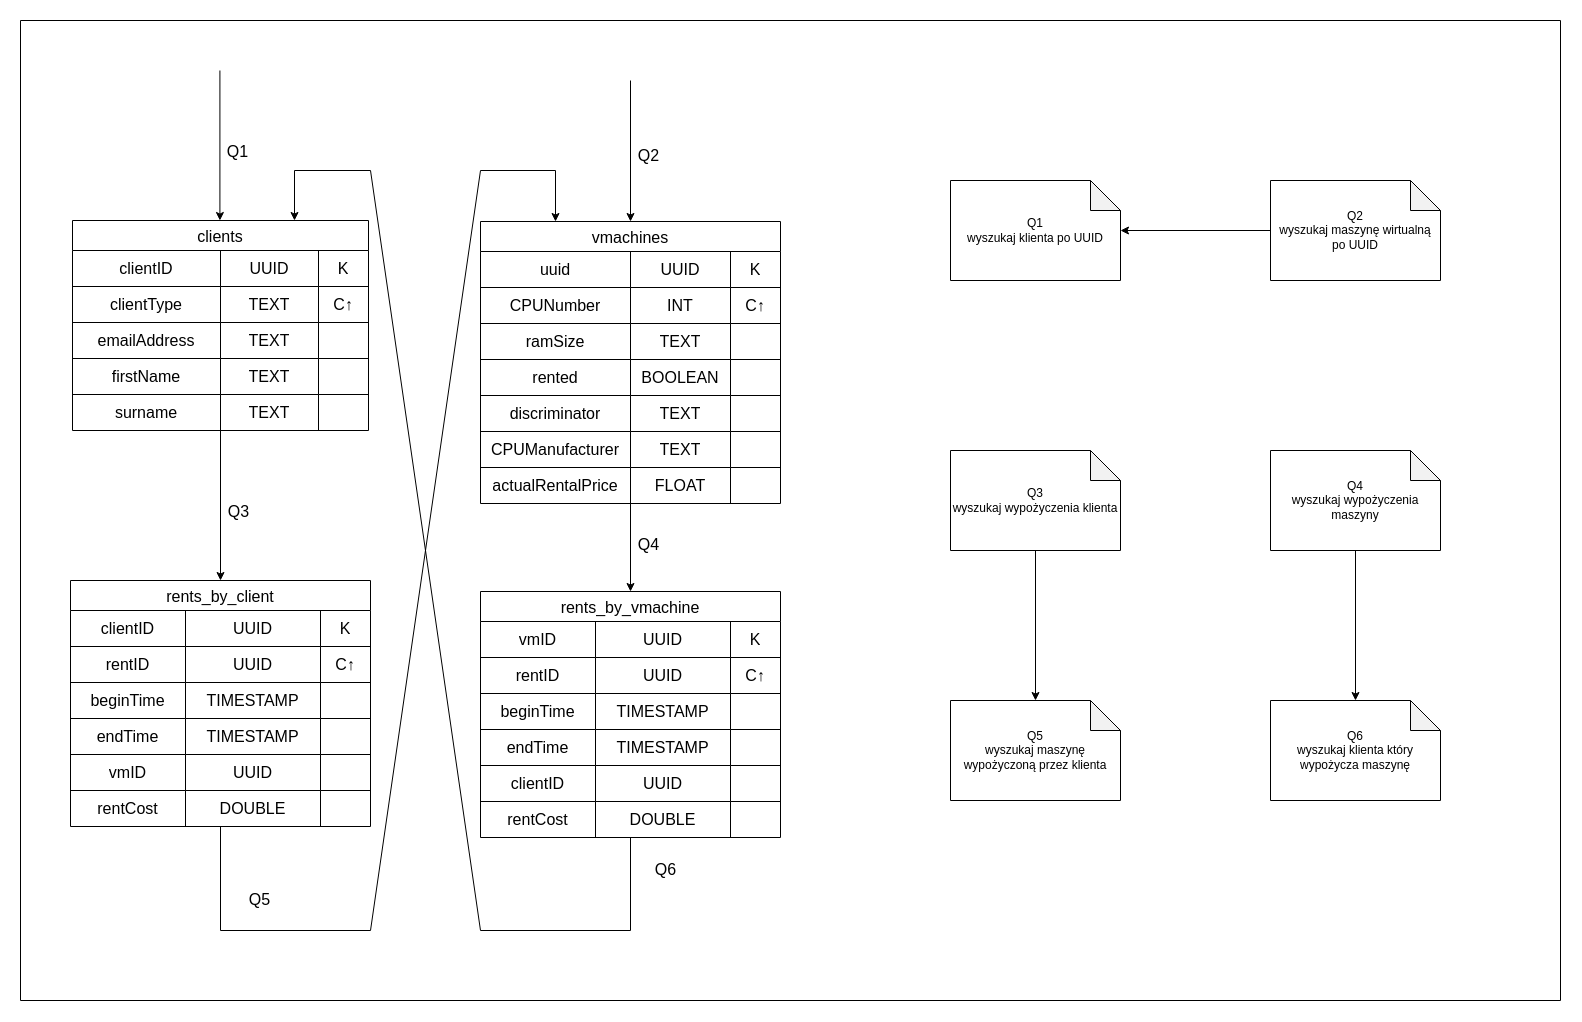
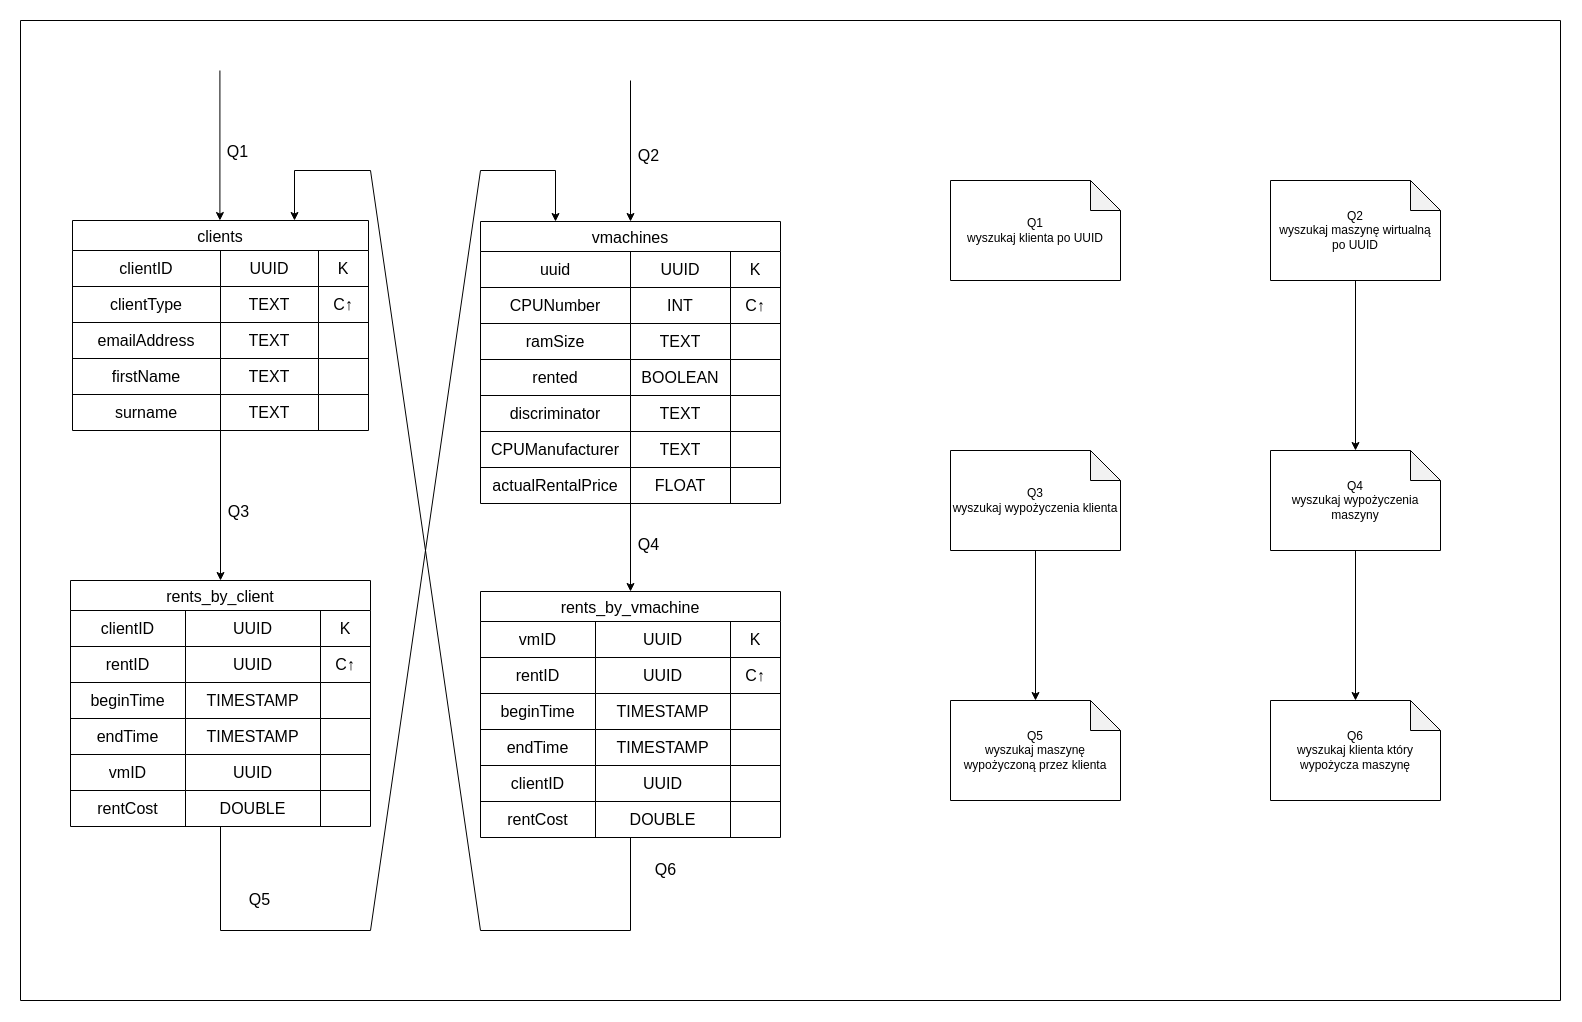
(1199, 231) -> (1356, 362)
